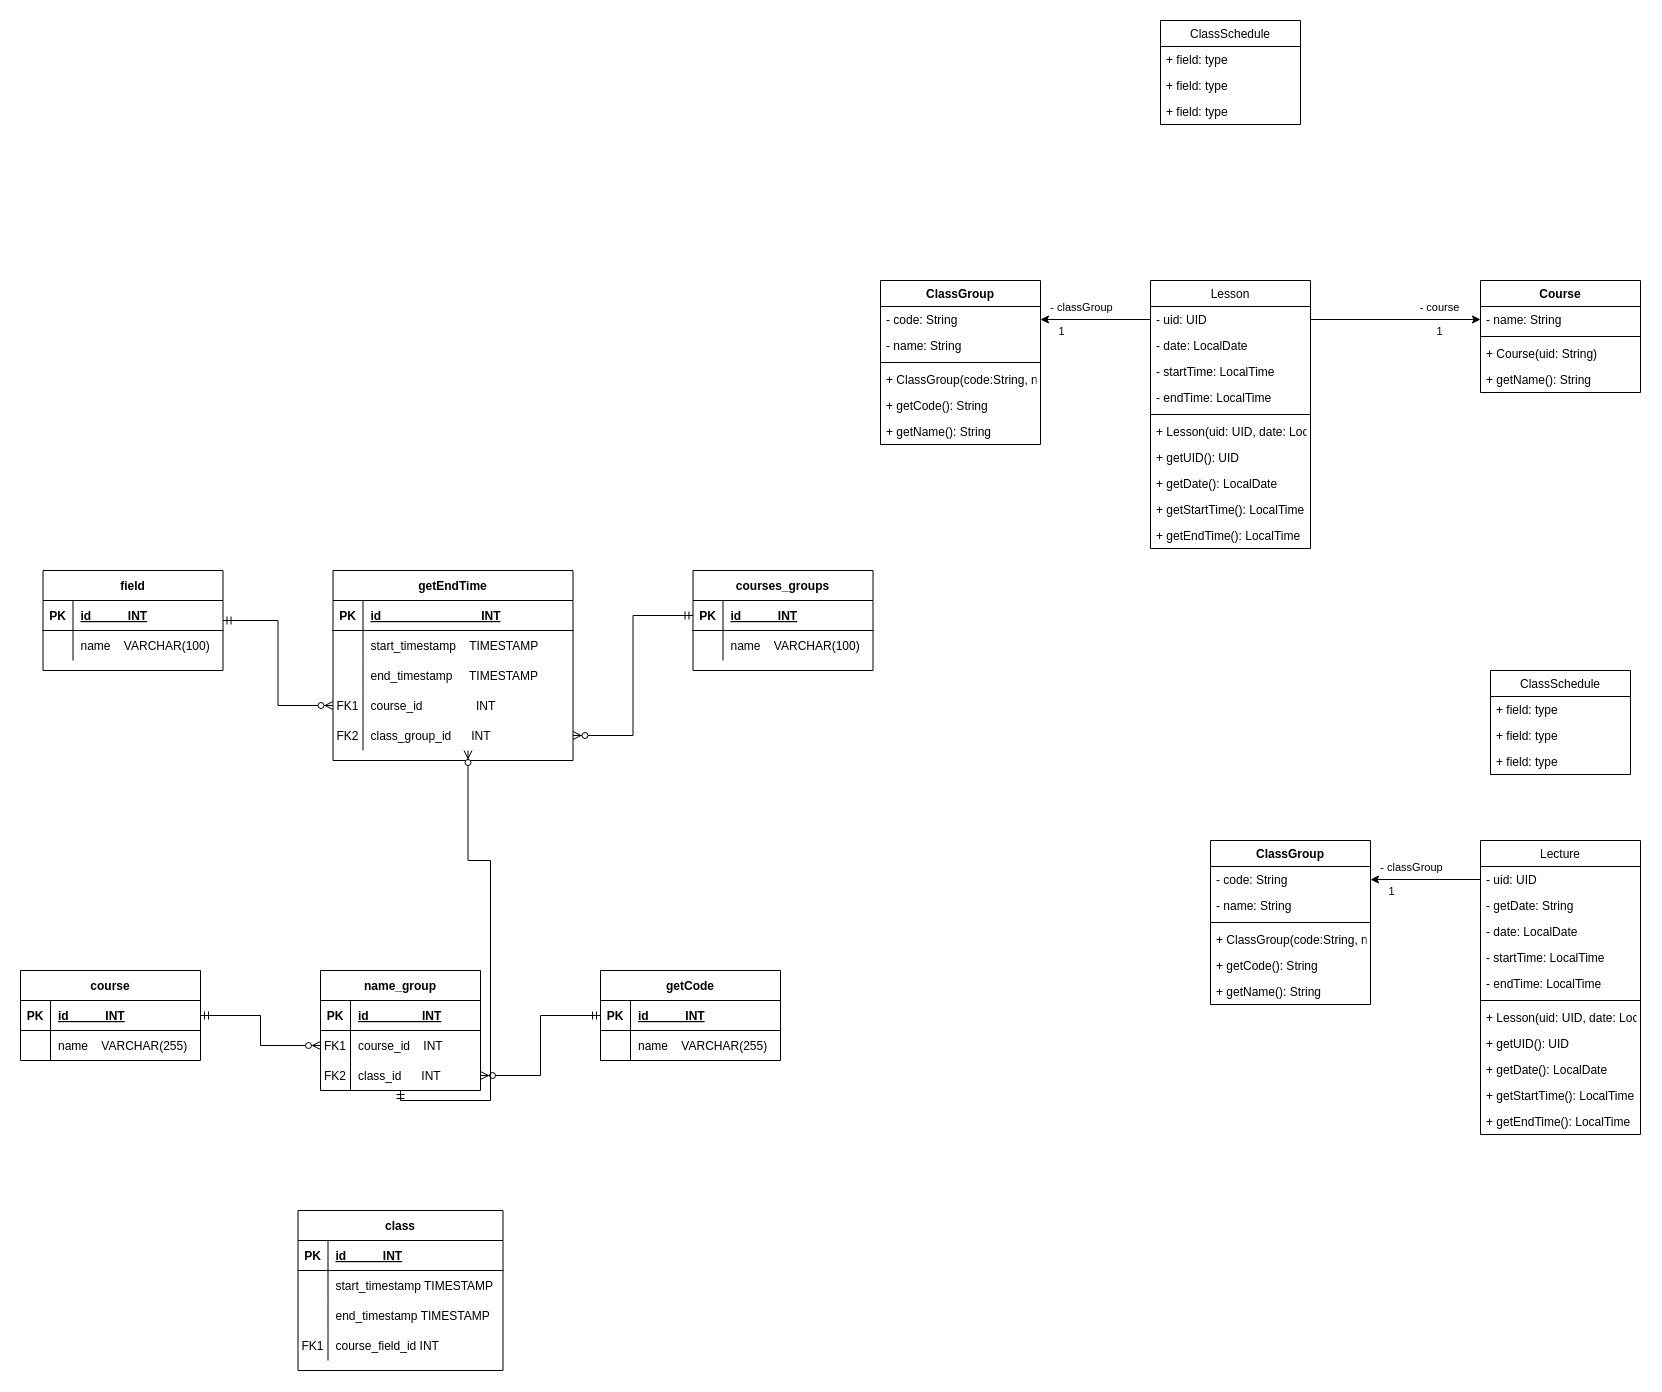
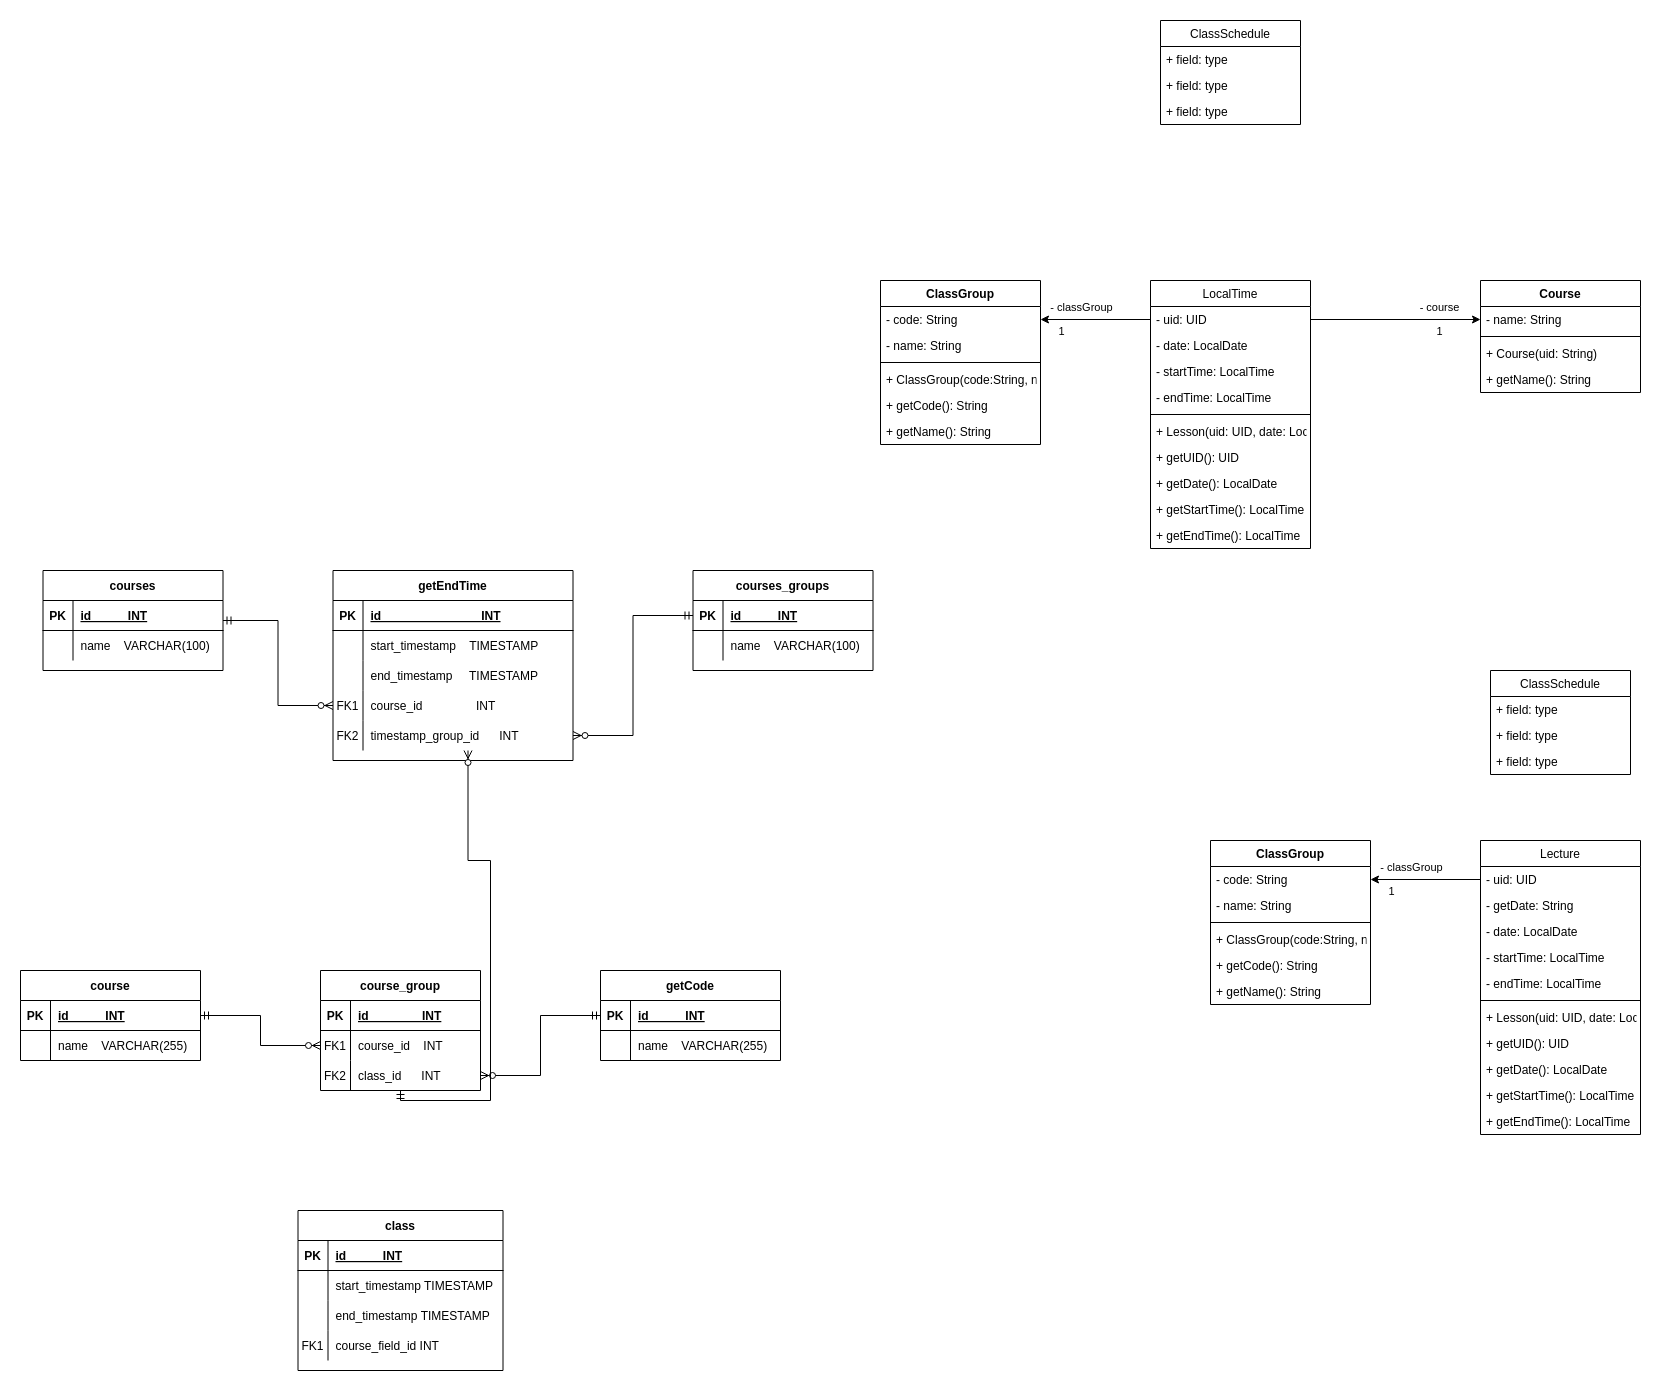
(1230, 294) -> (1230, 294)
(133, 586) -> (133, 586)
(442, 736) -> (455, 736)
(400, 986) -> (400, 986)
